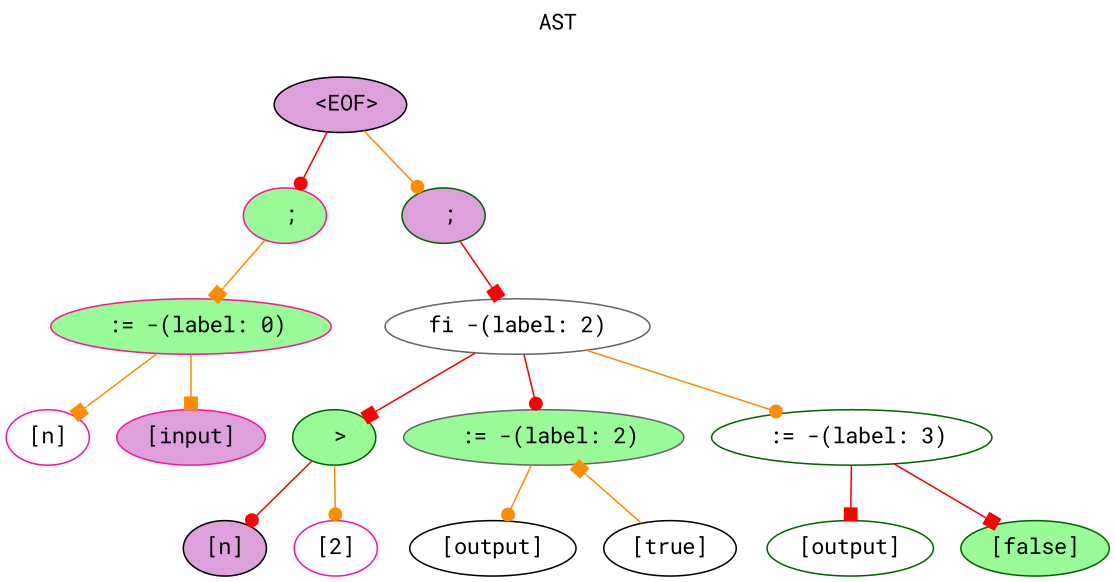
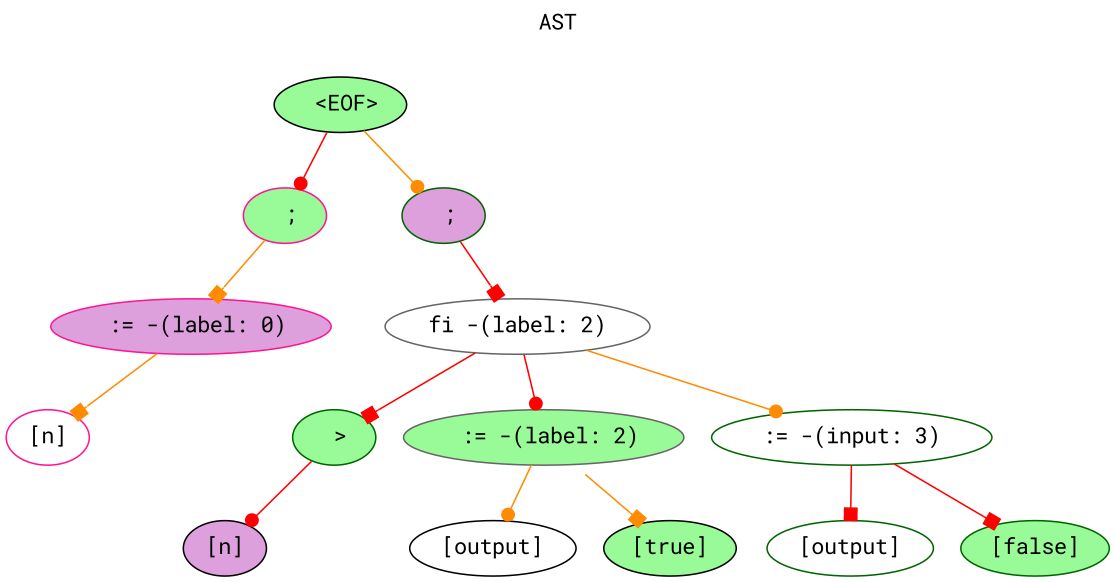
(340, 105) -> (340, 105)
(191, 327) -> (191, 327)
(191, 437) -> none
(852, 437) -> (852, 437)
(614, 499) -> (608, 494)
(336, 548) -> none
(670, 548) -> (670, 548)
